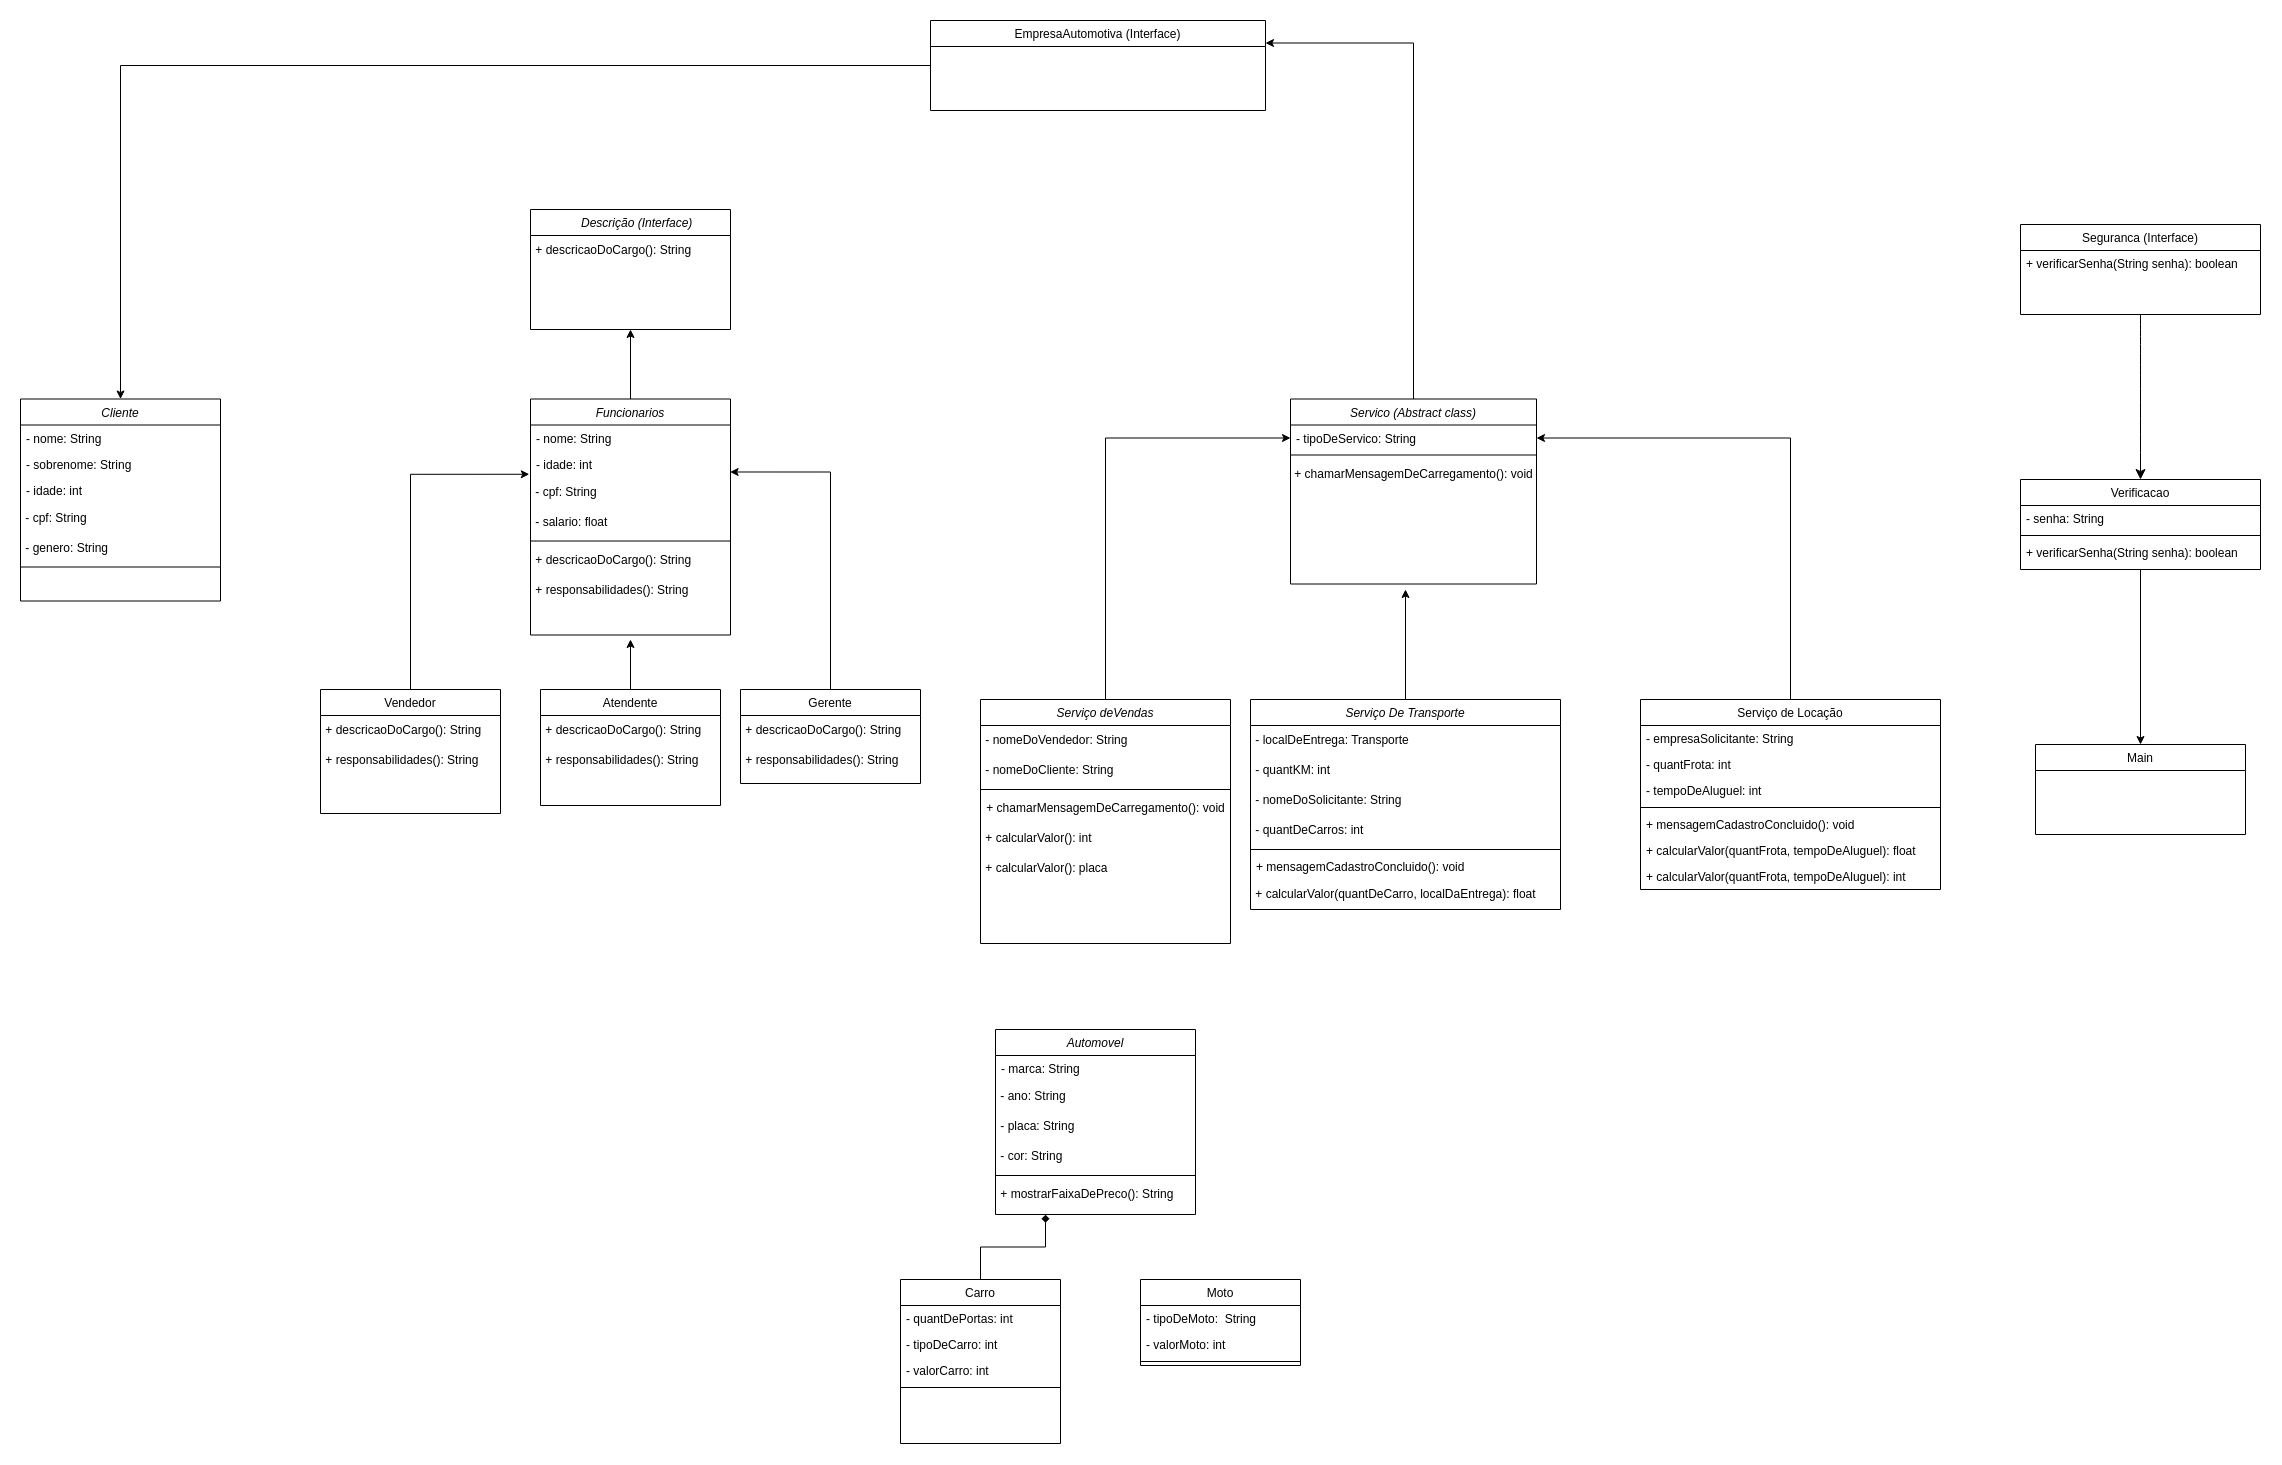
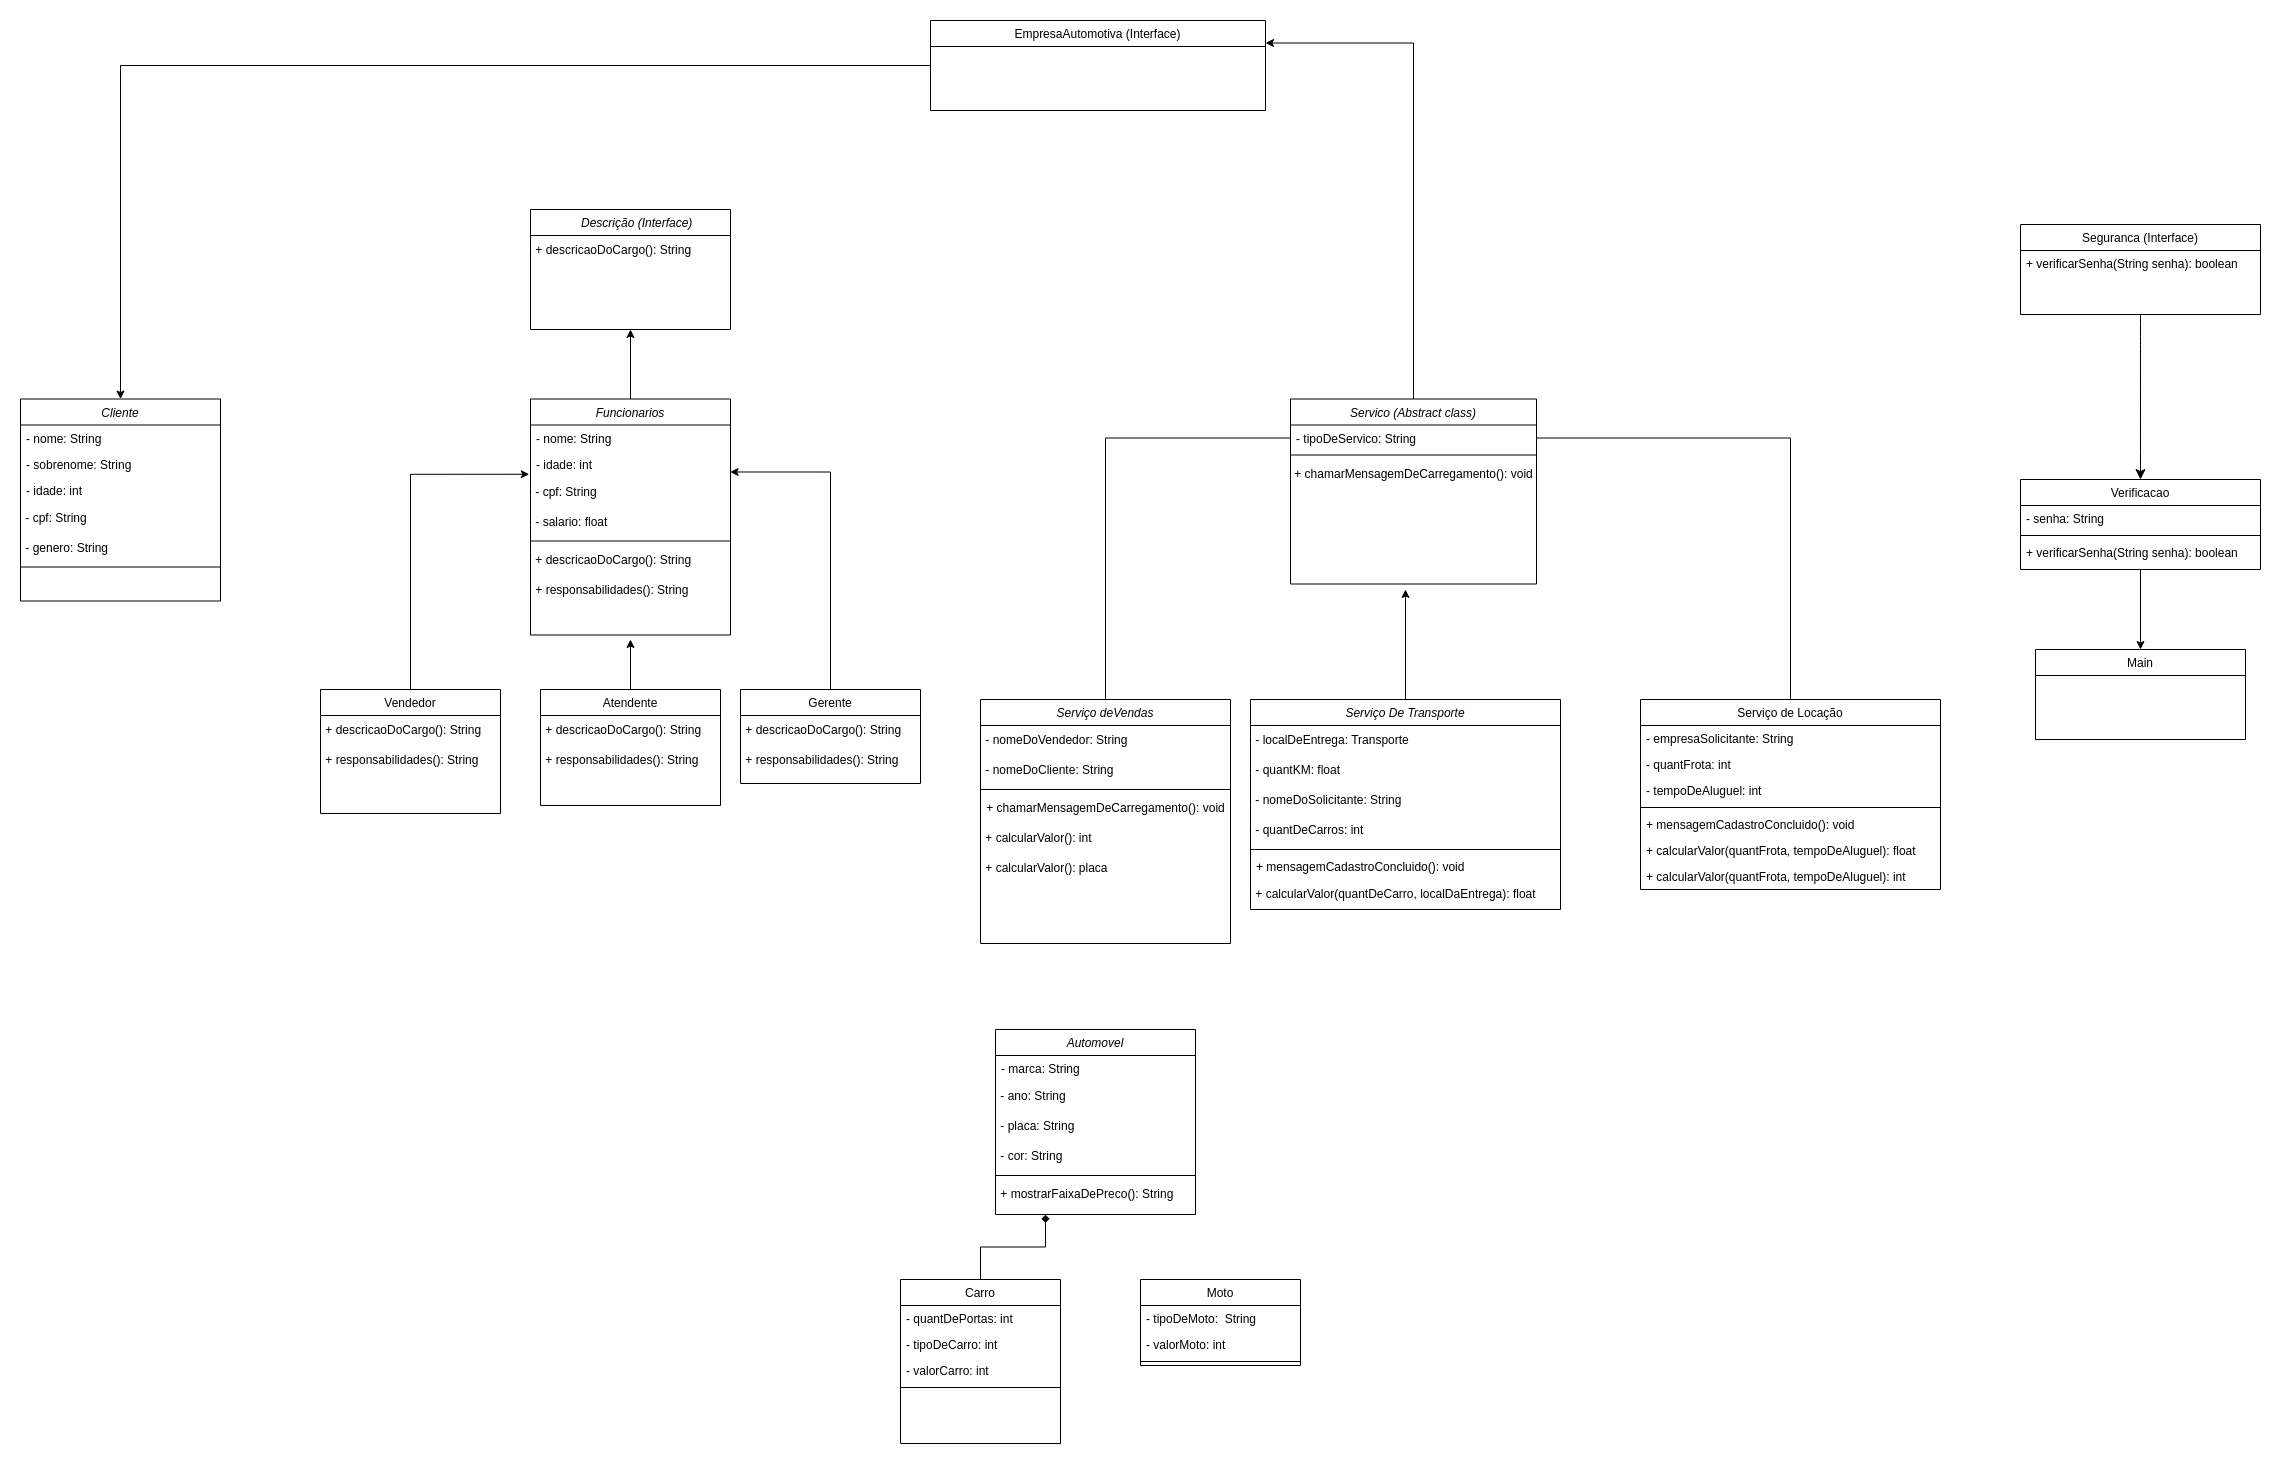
(1282, 438) -> (1284, 438)
(1545, 438) -> (1543, 438)
(1293, 771) -> (1300, 771)
(2141, 790) -> (2141, 695)
